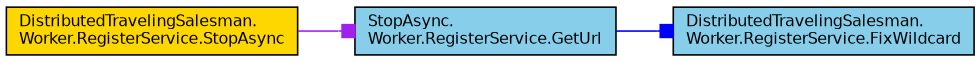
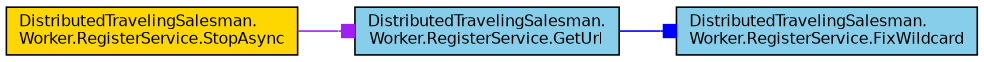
(485, 31) -> (487, 31)
